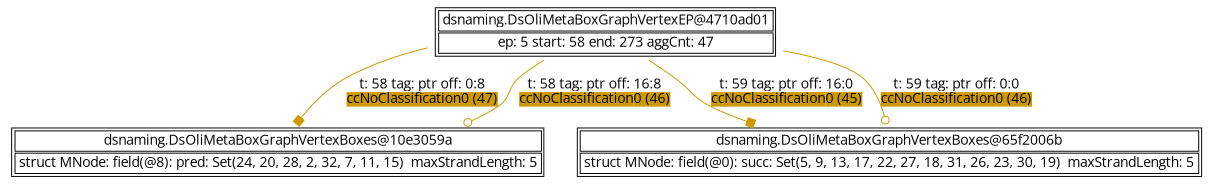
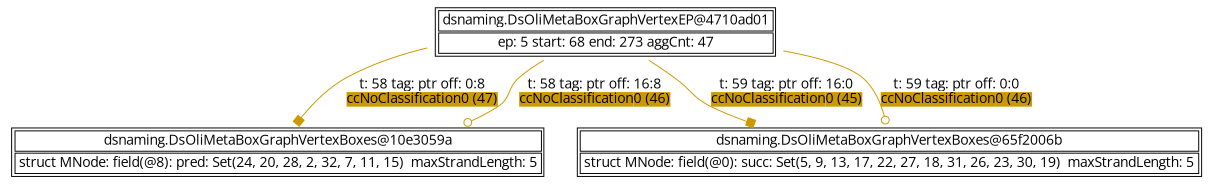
(606, 43) -> (606, 43)
